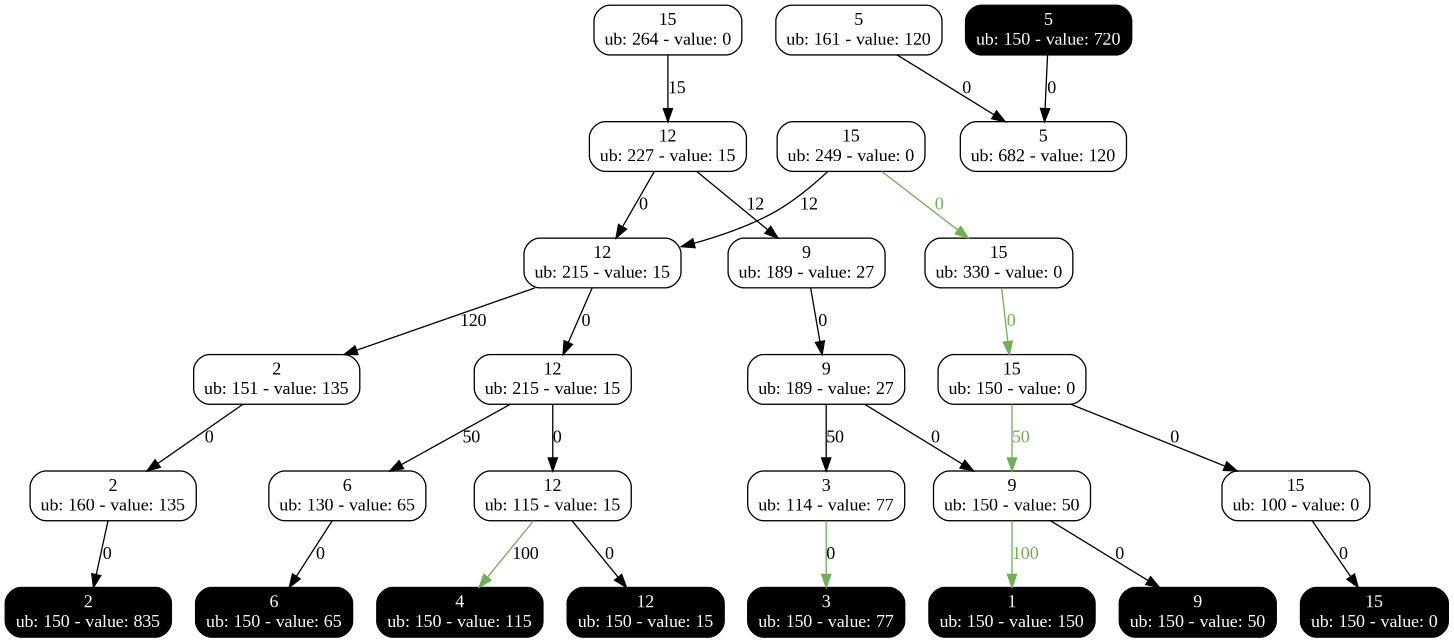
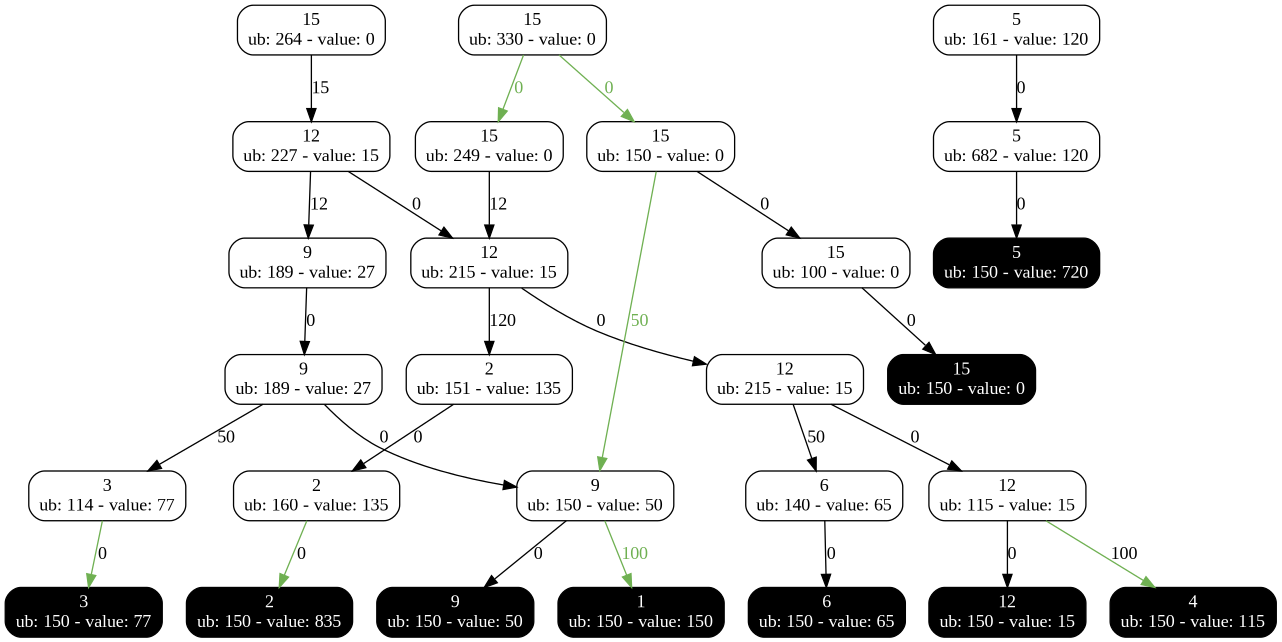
(1046, 82) -> (1017, 198)
(920, 201) -> (513, 82)
(347, 496) -> (824, 496)
(102, 547) -> (296, 548)
